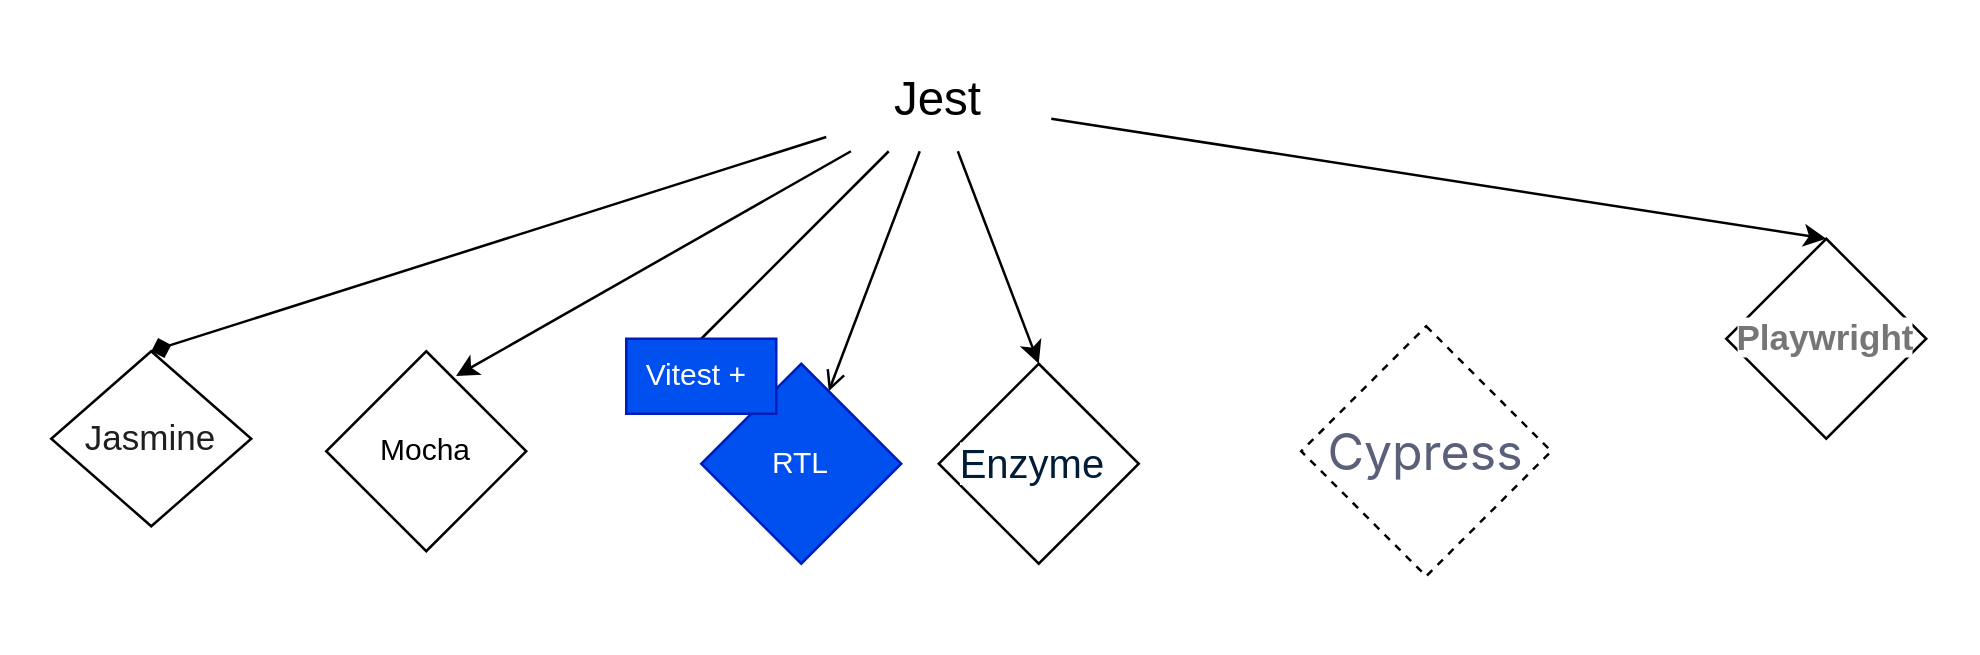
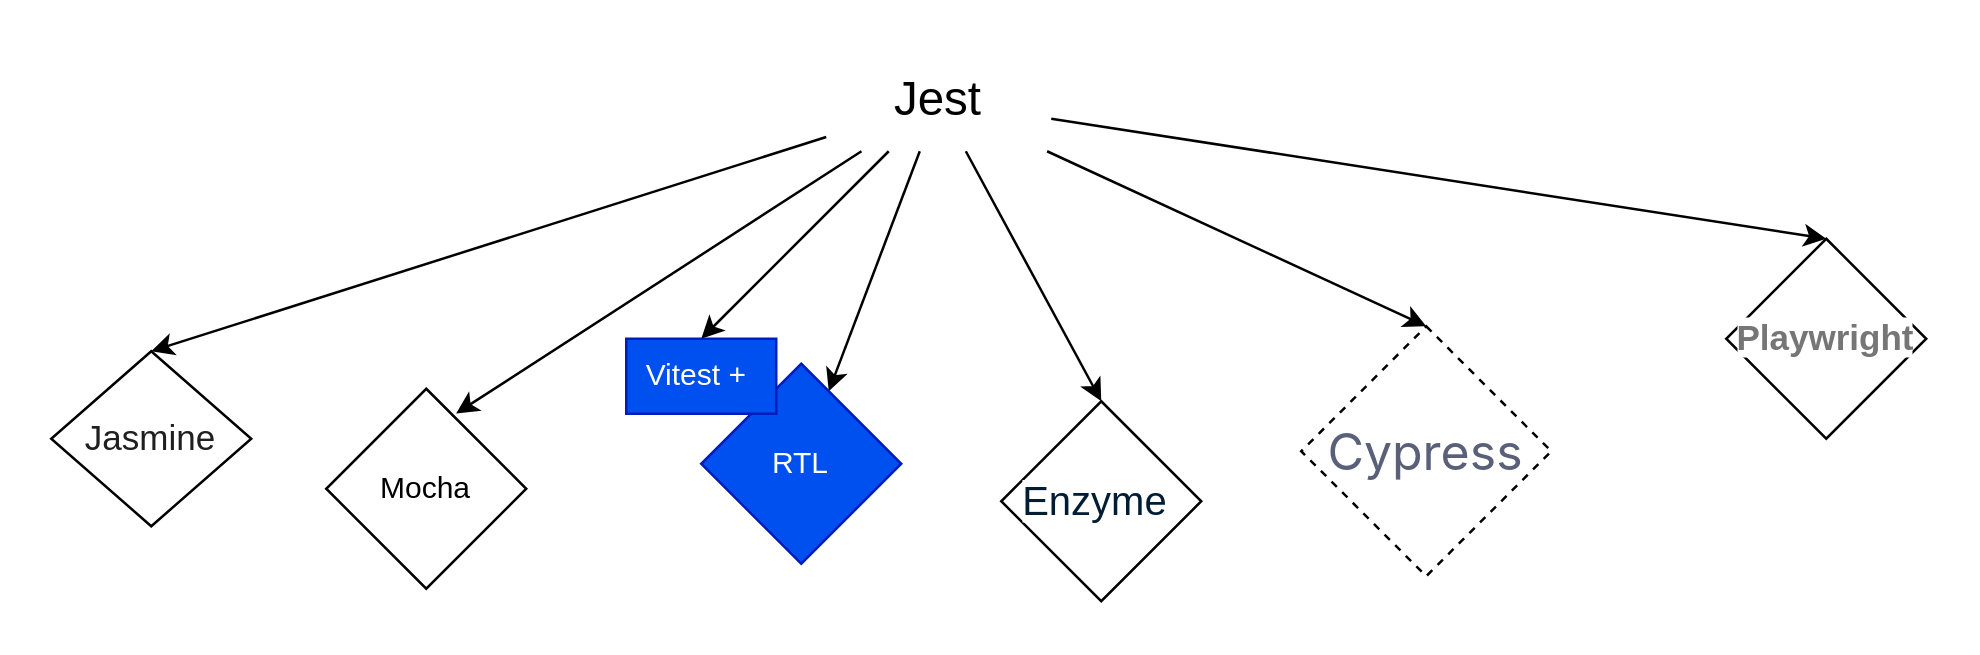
none -> (1229, 235)
(709, 331) -> (714, 326)
(172, 345) -> (169, 346)
(834, 379) -> (835, 374)
(426, 451) -> (426, 489)
(1039, 464) -> (1101, 501)
